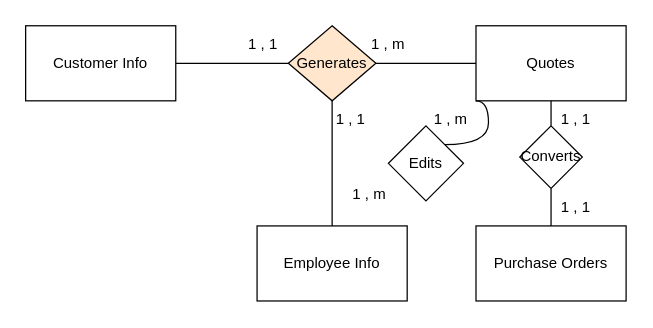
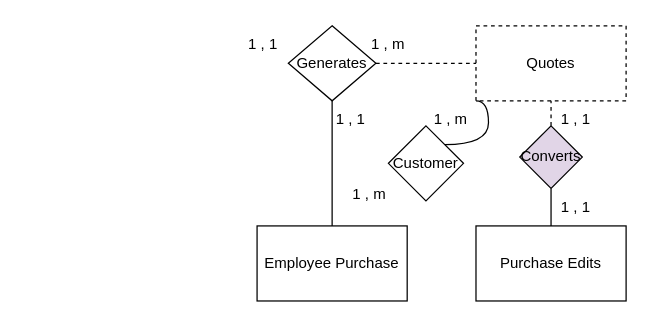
(101, 63) -> none
(232, 63) -> none
(332, 63) -> (332, 63)
(427, 63) -> (427, 63)
(551, 63) -> (551, 63)
(551, 112) -> (551, 112)
(551, 157) -> (551, 157)
(426, 163) -> (426, 163)
(332, 263) -> (332, 263)
(551, 263) -> (551, 263)
